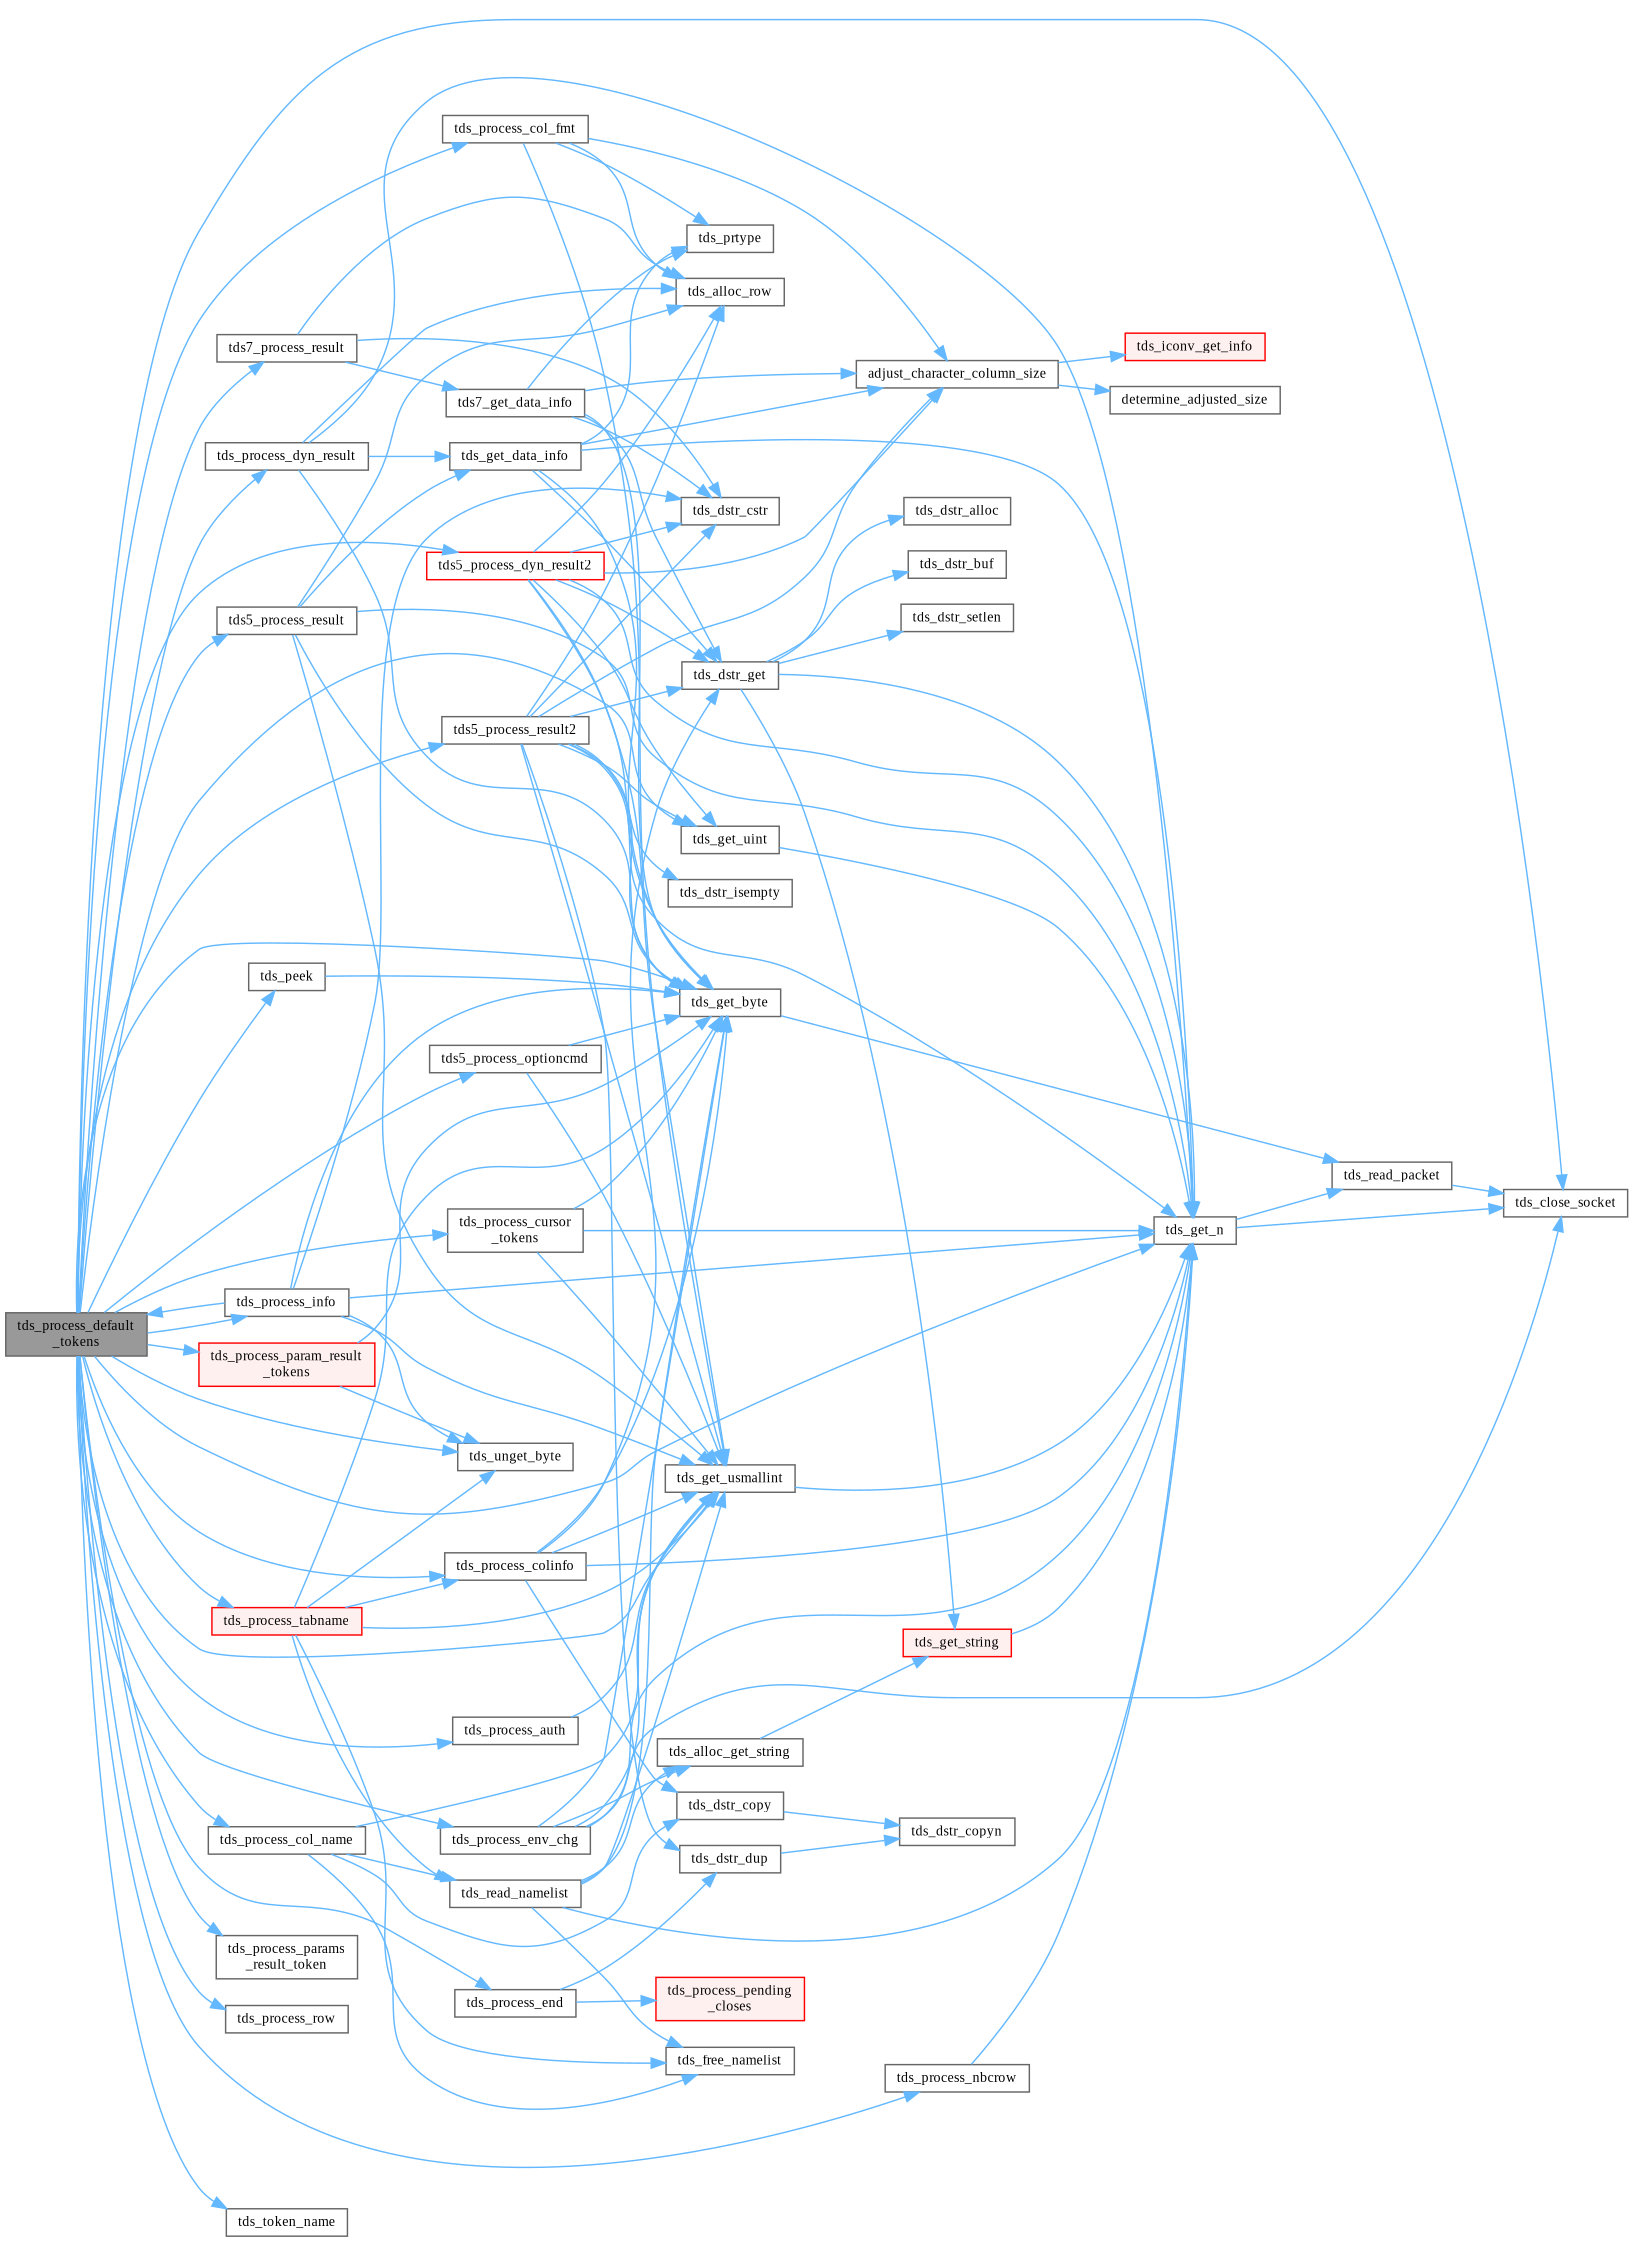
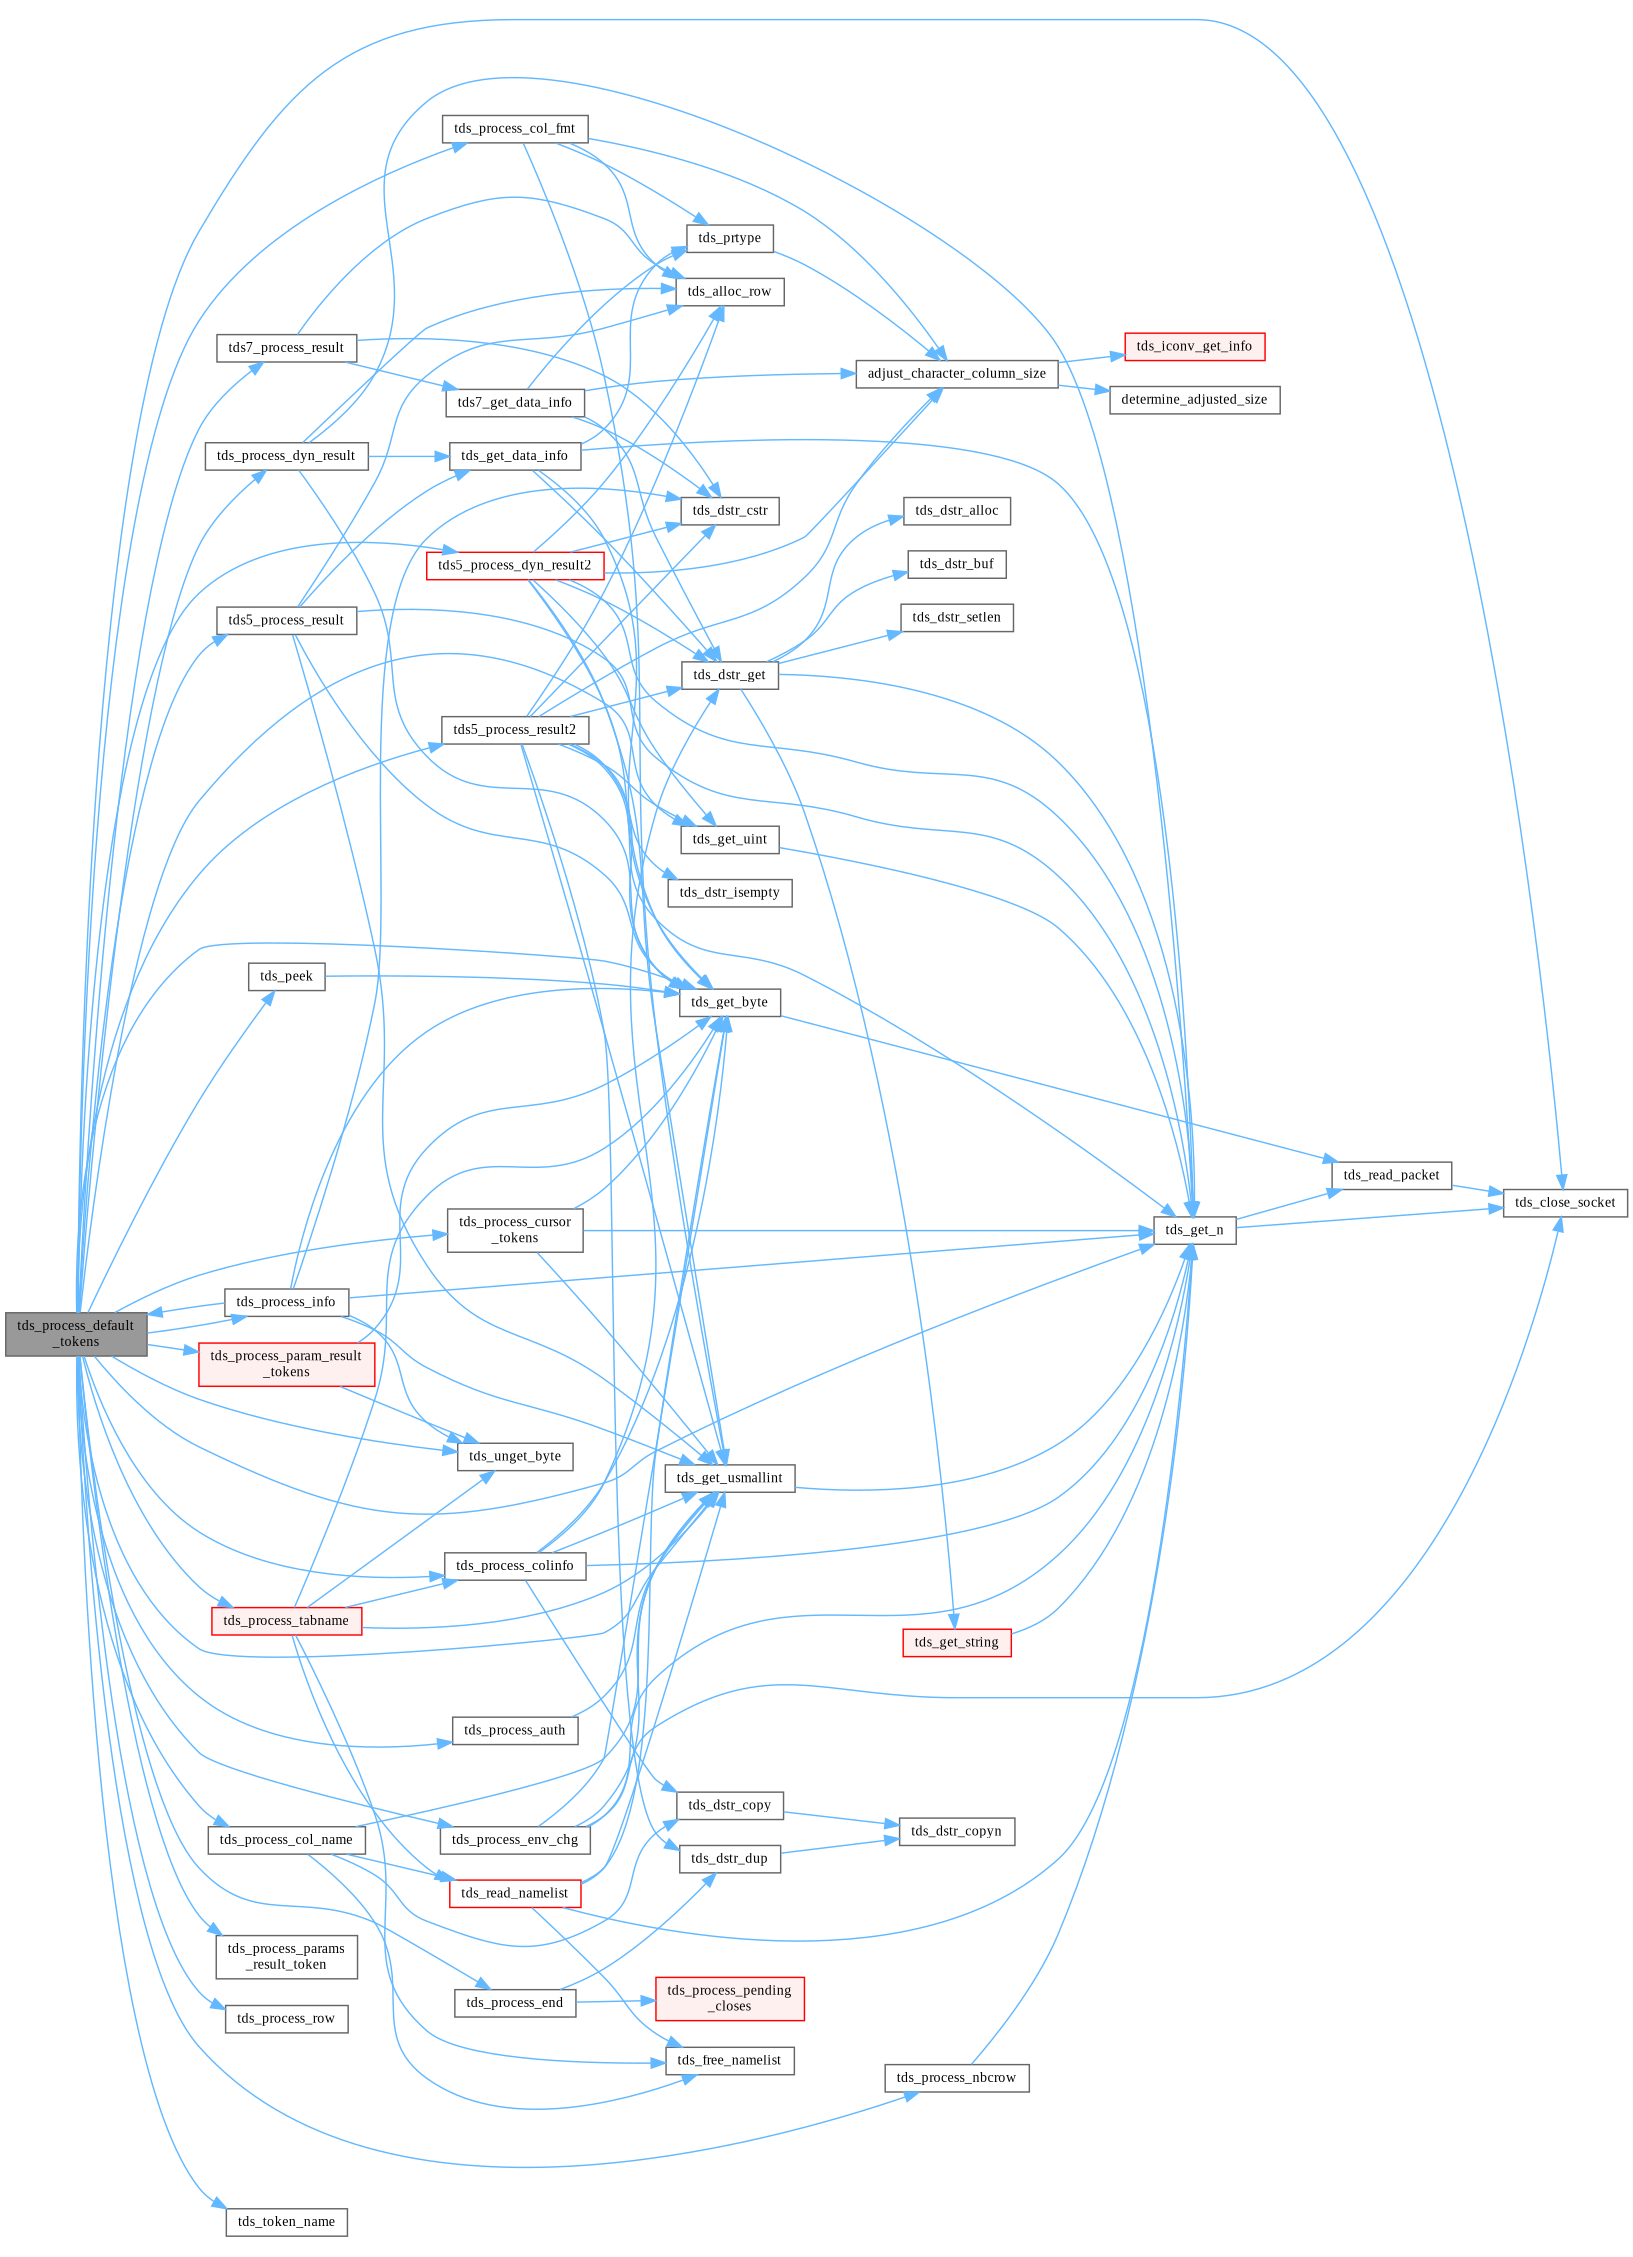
(725, 418) -> (855, 295)
(639, 697) -> none
(515, 1059) -> none
(730, 1752) -> none
(515, 1894) -> (515, 1894)
